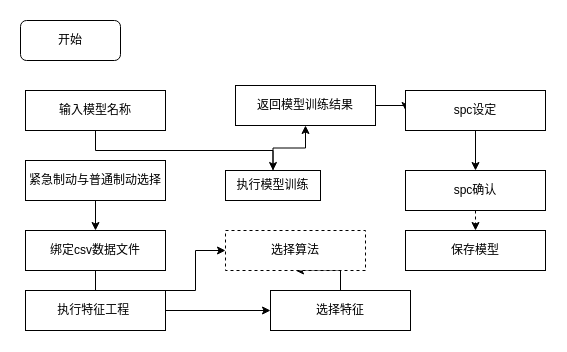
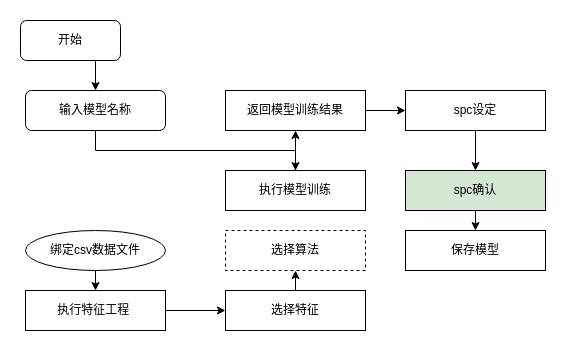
none -> (96, 71)
(306, 106) -> (296, 111)
(96, 111) -> (96, 111)
(96, 181) -> none
(273, 186) -> (296, 191)
(476, 191) -> (476, 191)
(96, 212) -> none
(476, 218) -> (476, 218)
(96, 251) -> (96, 251)
(196, 276) -> (96, 282)
(341, 311) -> (296, 311)
